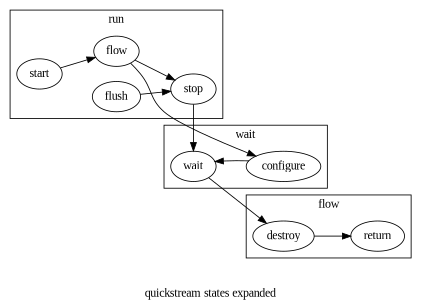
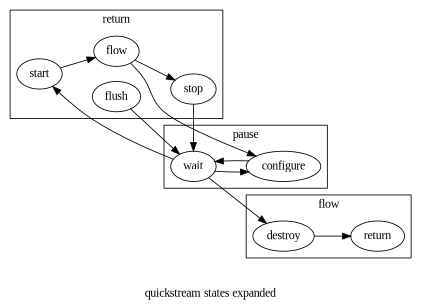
(116, 20) -> (116, 20)
(146, 94) -> (152, 129)
none -> (113, 131)
(246, 135) -> (246, 135)
none -> (228, 172)
